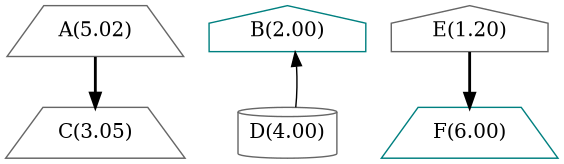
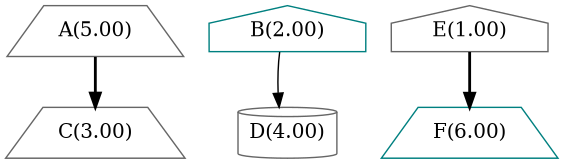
(95, 31) -> (95, 31)
(470, 31) -> (470, 31)
(297, 87) -> (278, 72)
(95, 133) -> (95, 133)
